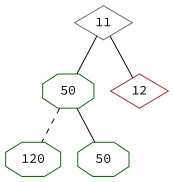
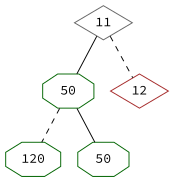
(121, 57) -> (121, 57)
